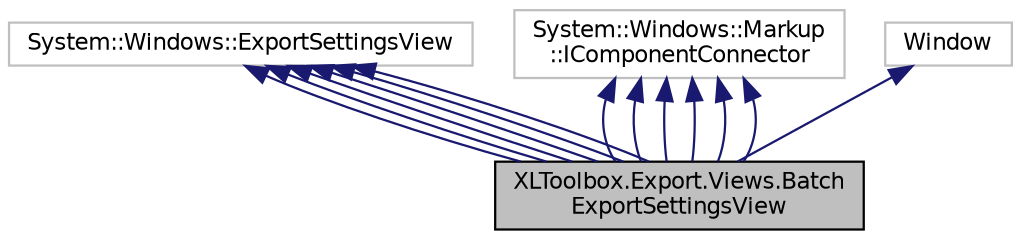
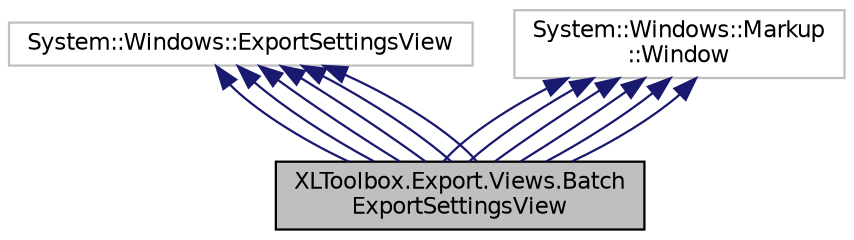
(679, 44) -> (679, 44)
(949, 44) -> none
